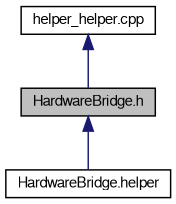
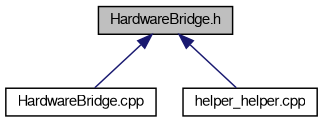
(88, 69) -> (213, 66)
(88, 184) -> (81, 102)
